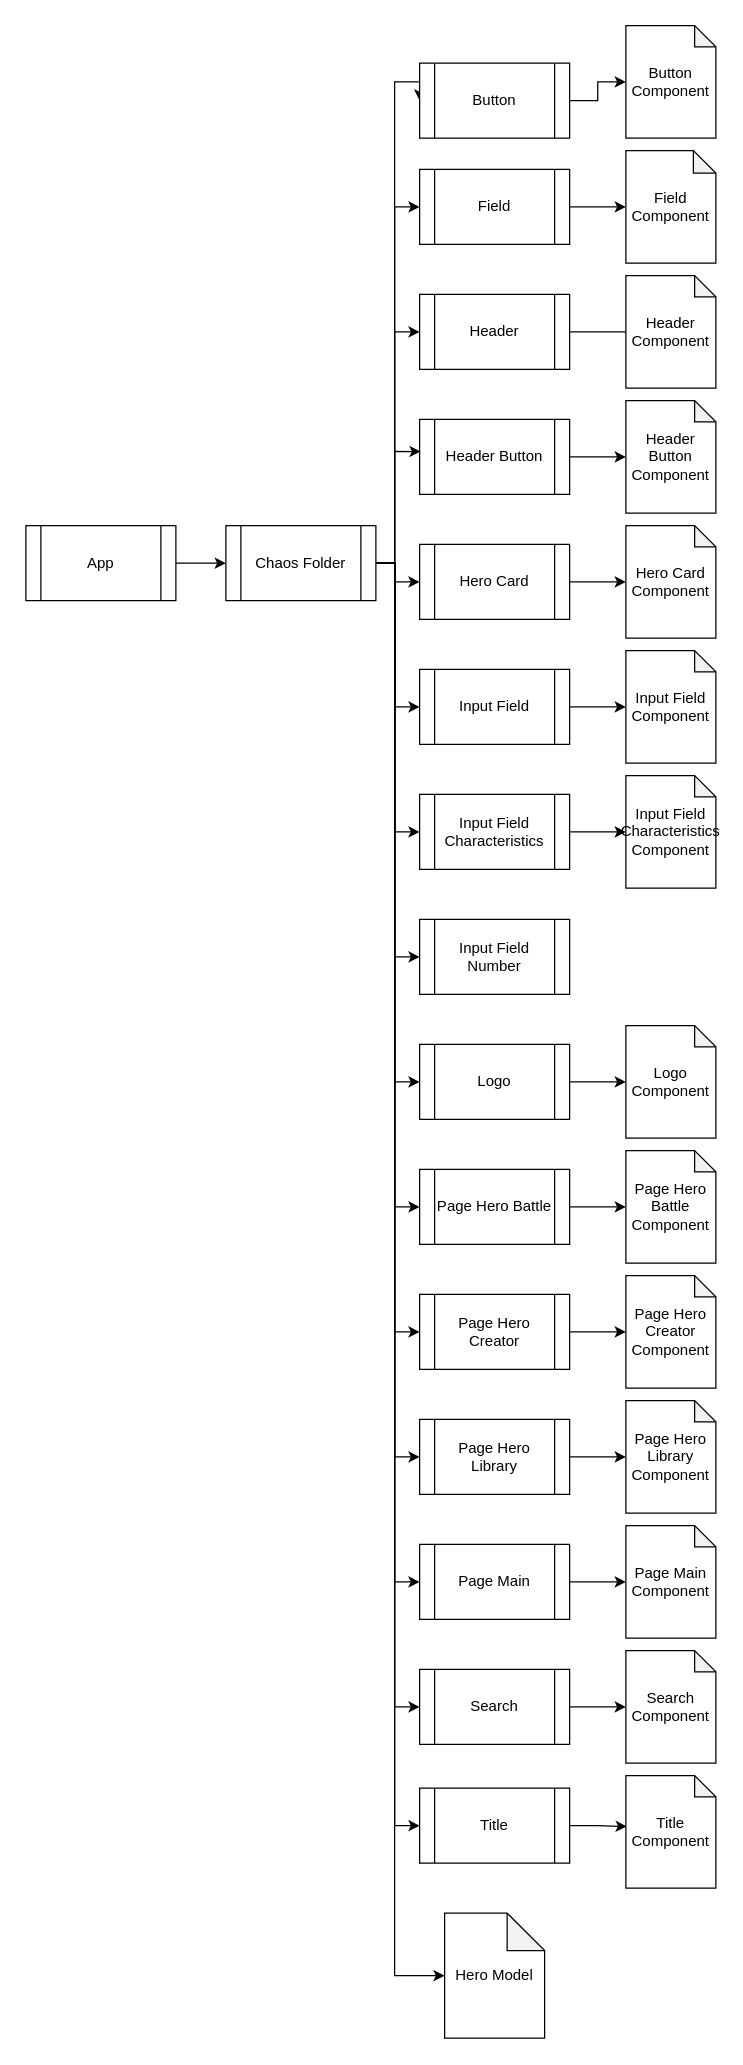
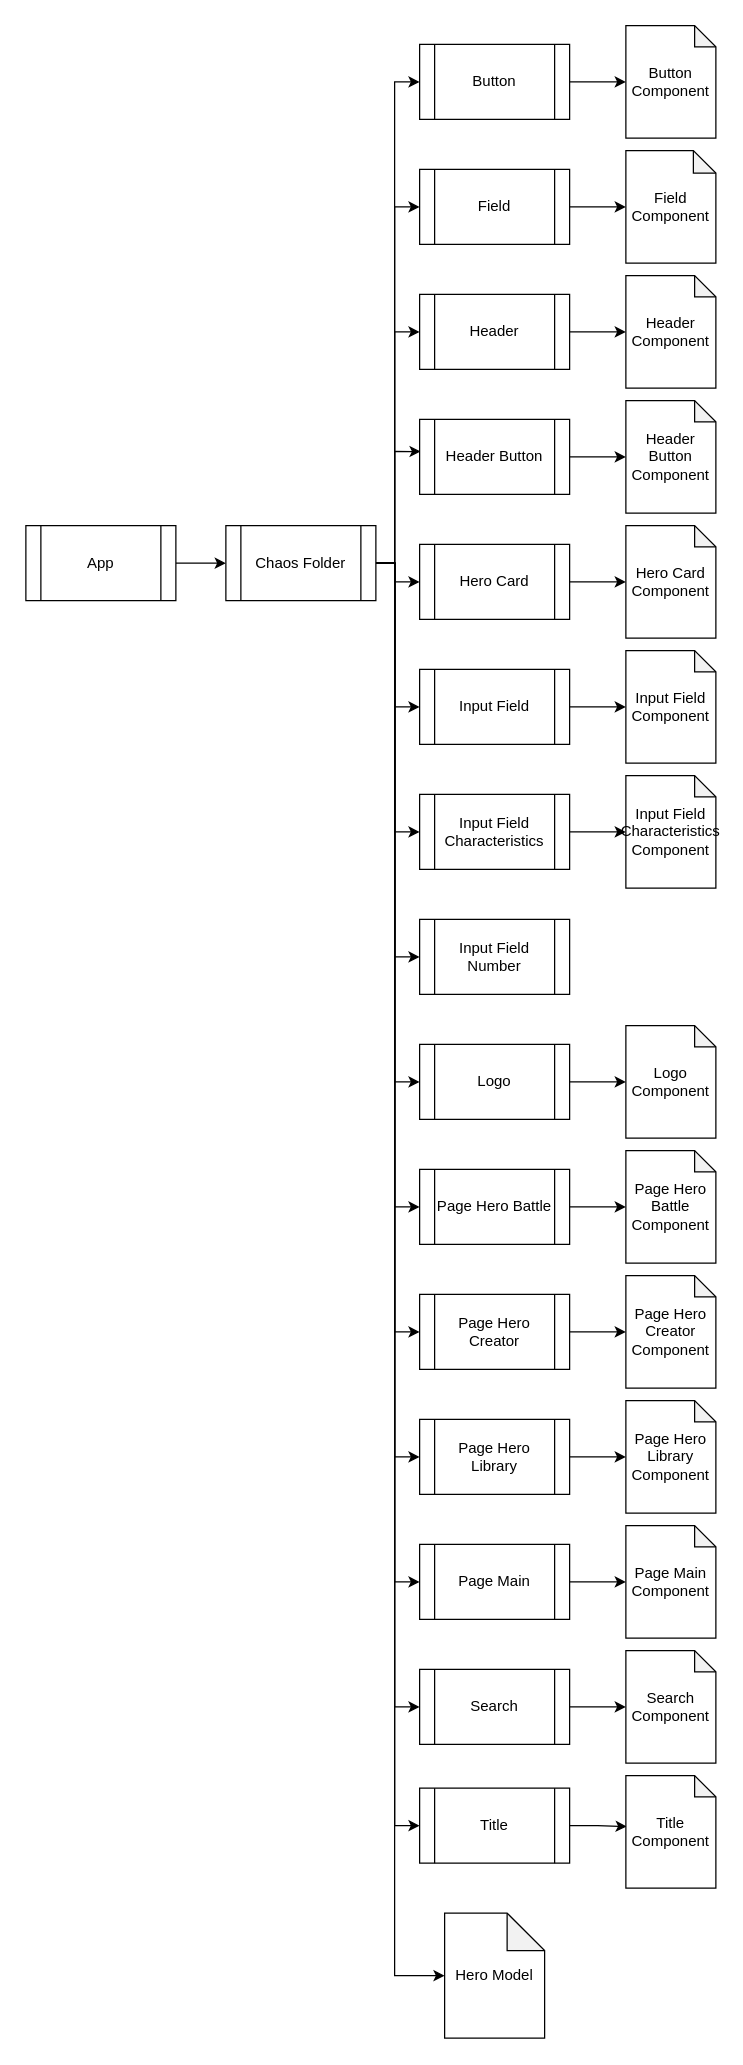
(494, 101) -> (494, 82)
(619, 332) -> (616, 332)
